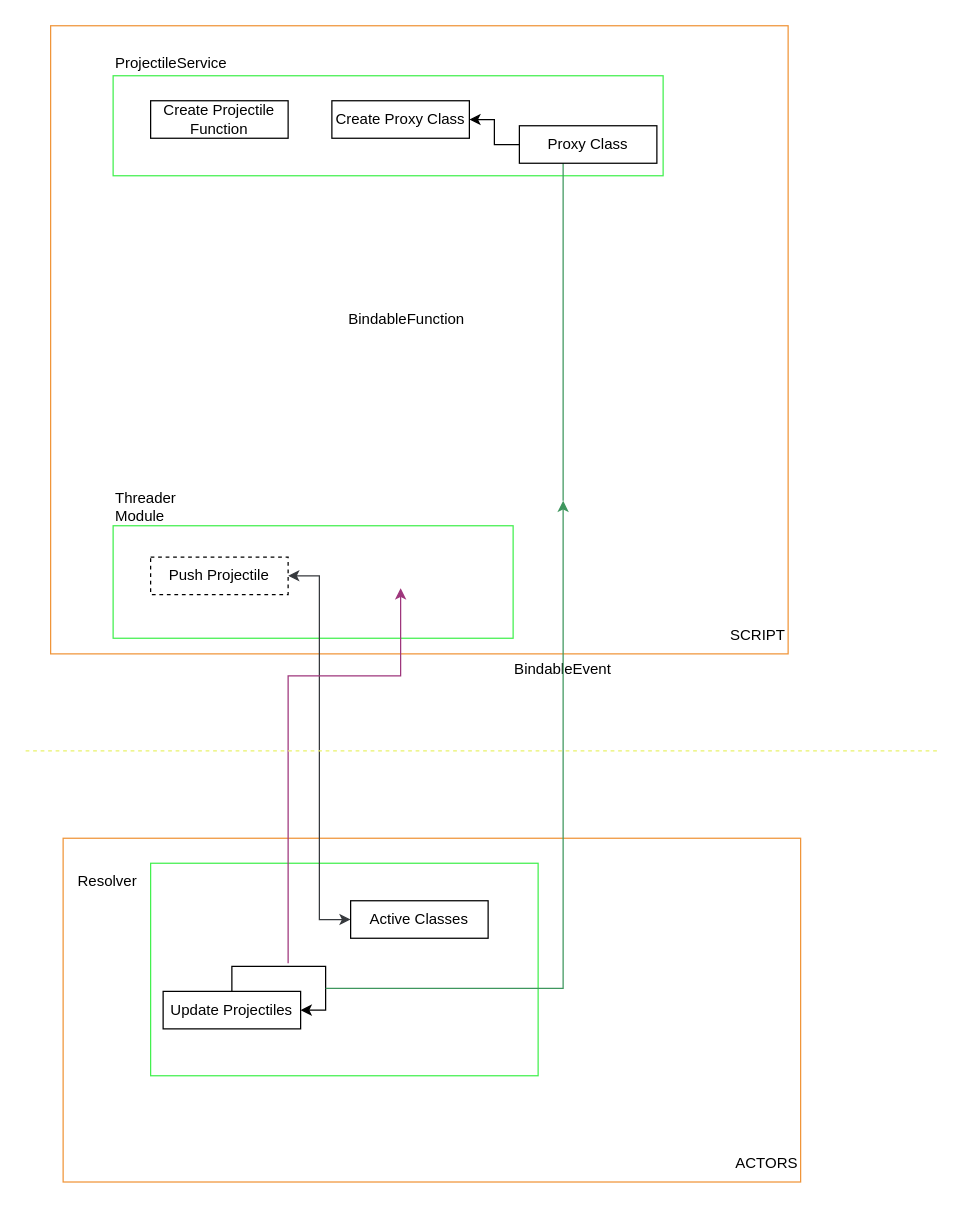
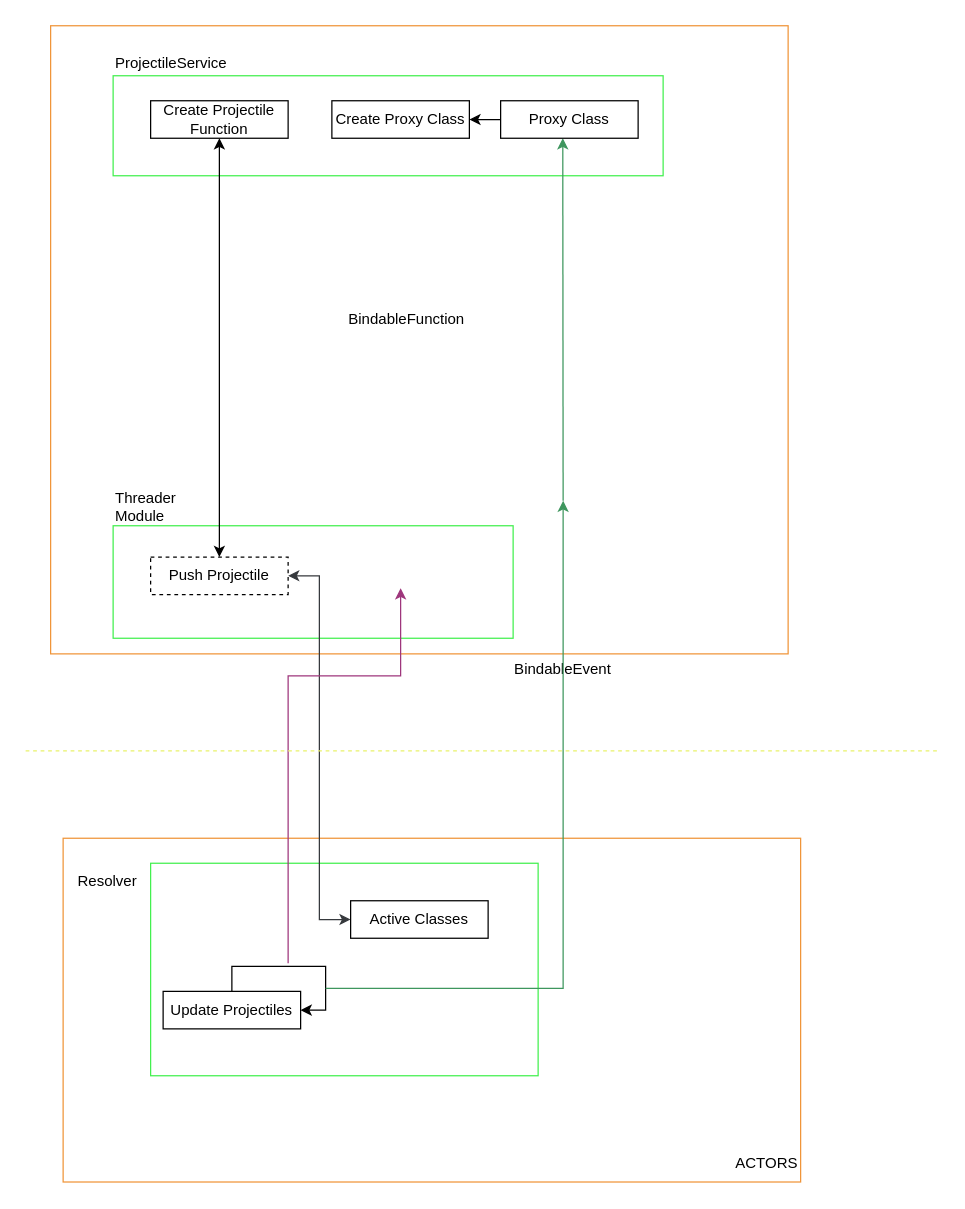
(588, 144) -> (569, 119)
none -> (219, 348)
(751, 635) -> none
